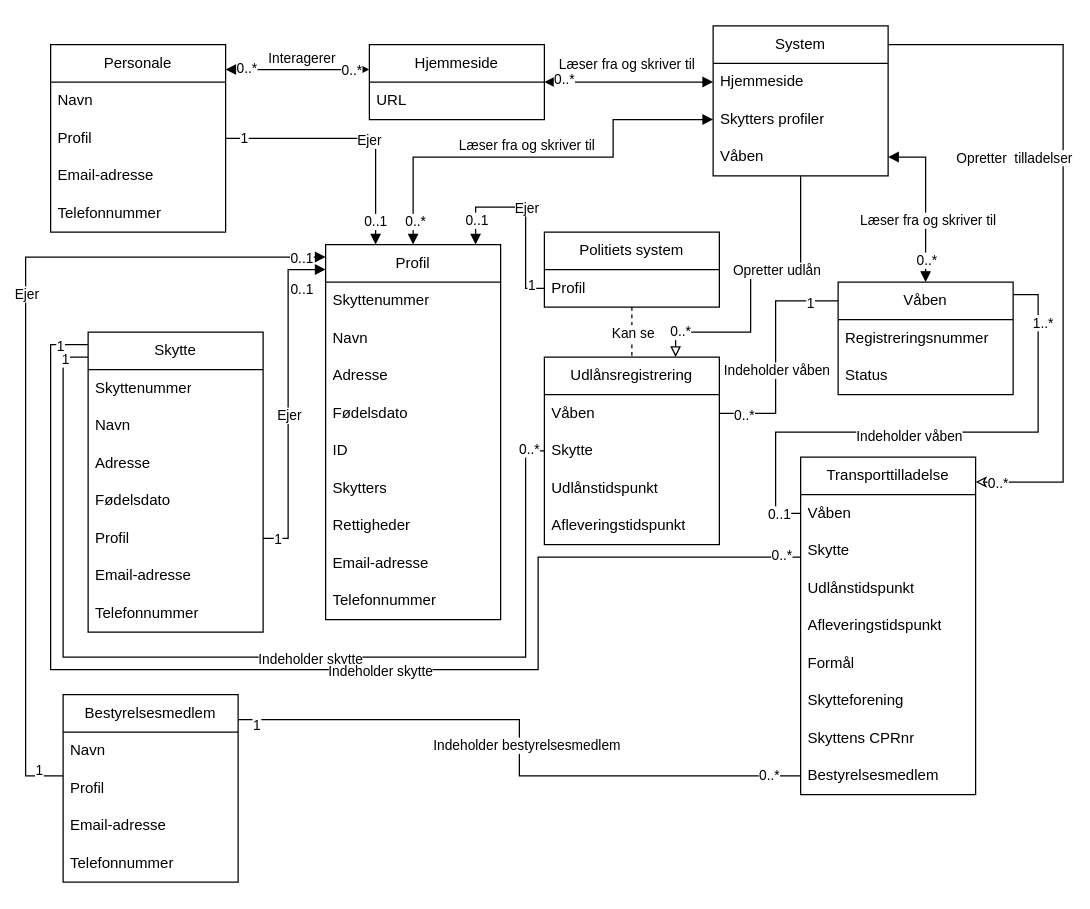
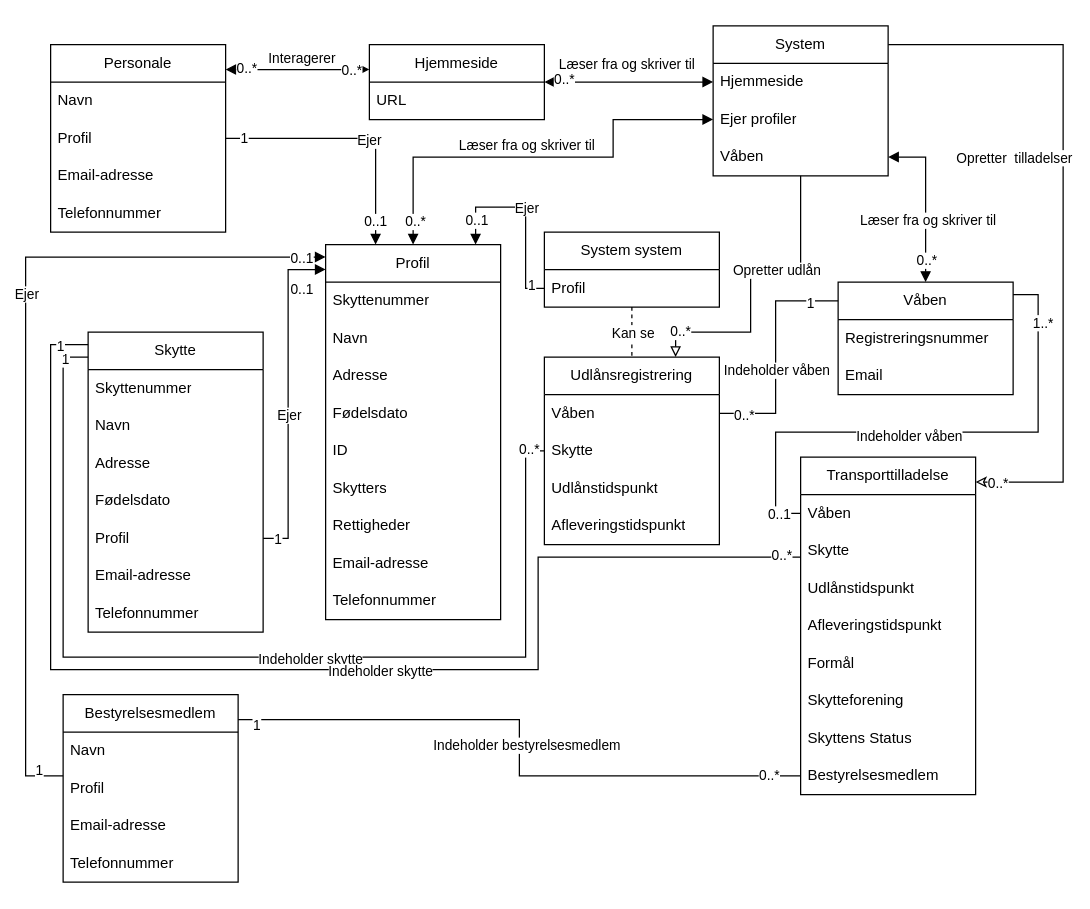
(786, 119) -> (769, 119)
(632, 251) -> (632, 251)
(871, 376) -> (863, 376)
(865, 738) -> (869, 738)
